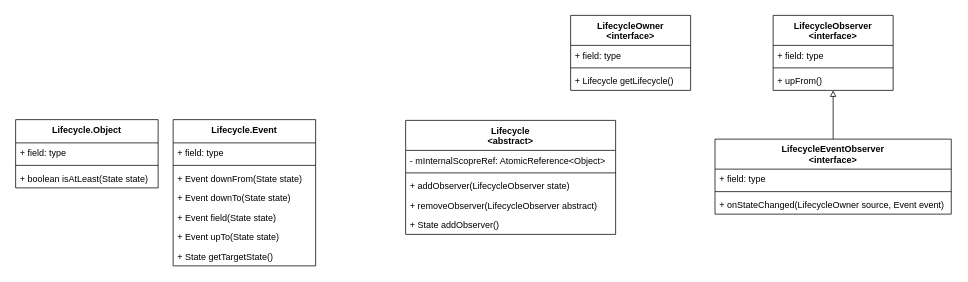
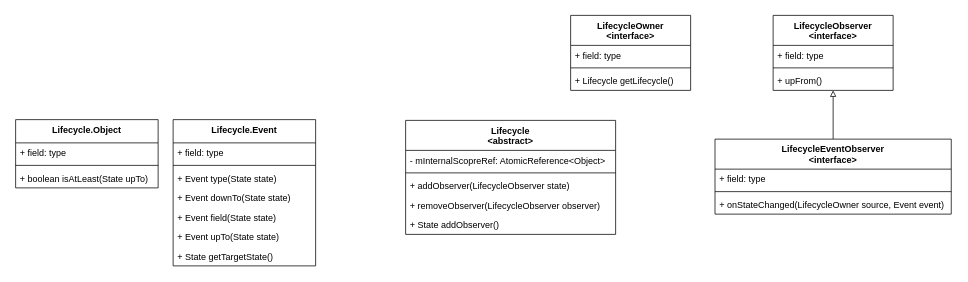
(94, 179) -> (92, 179)
(247, 179) -> (236, 179)
(516, 206) -> (516, 206)
